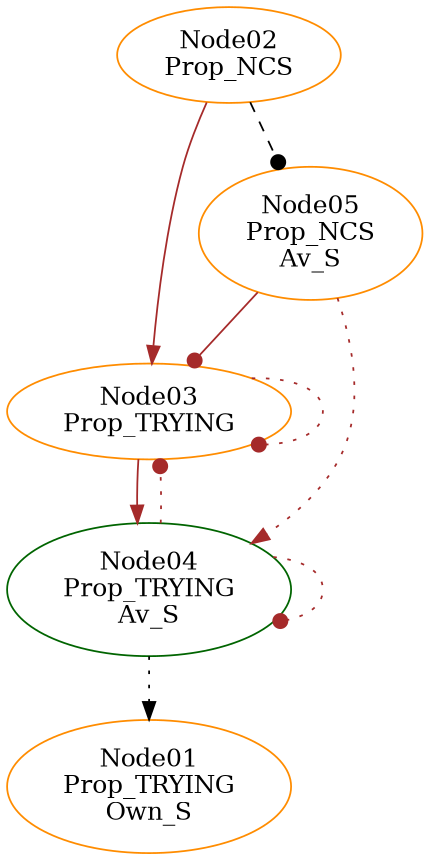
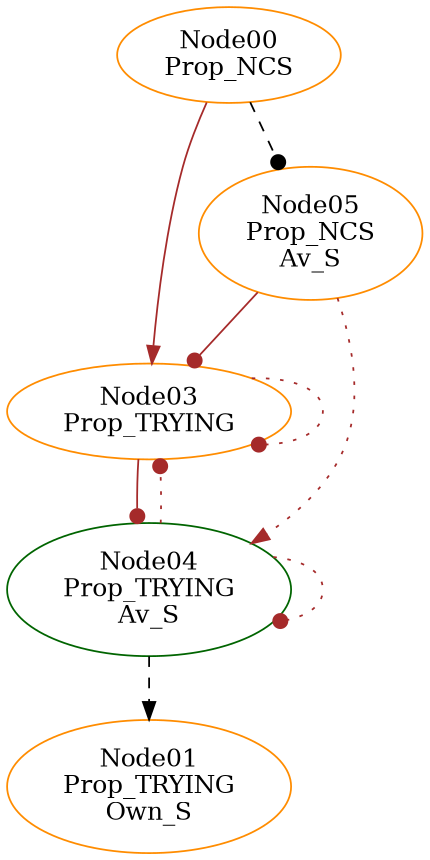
(229, 55) -> (229, 55)
(137, 484) -> (137, 484)
(149, 679) -> (149, 679)
